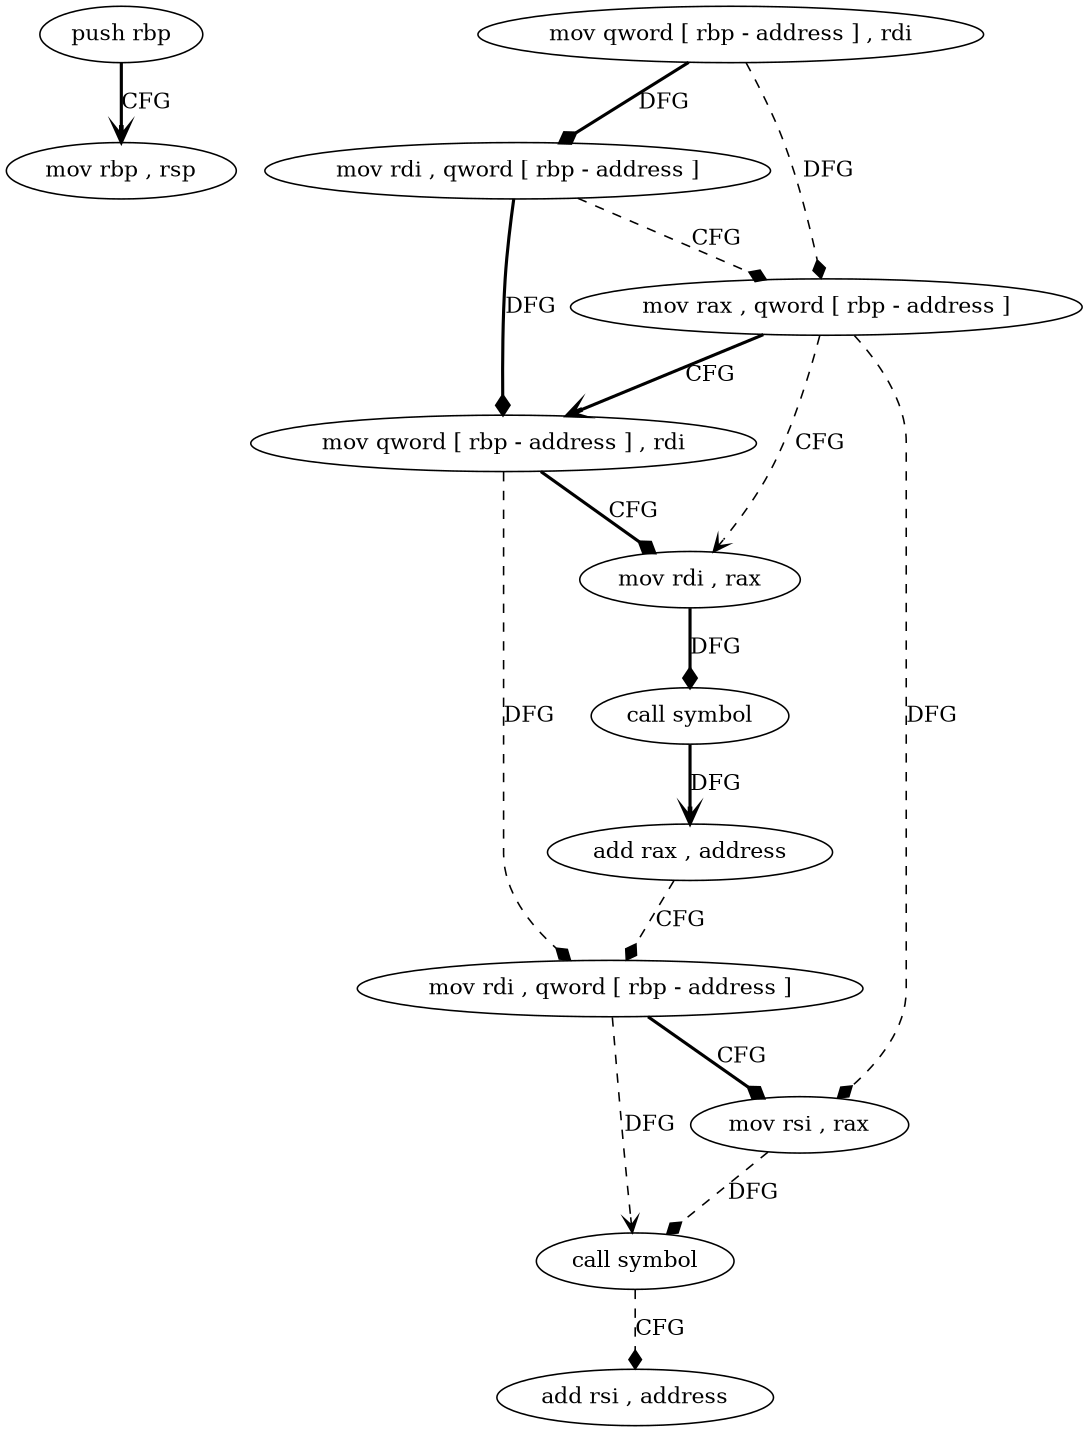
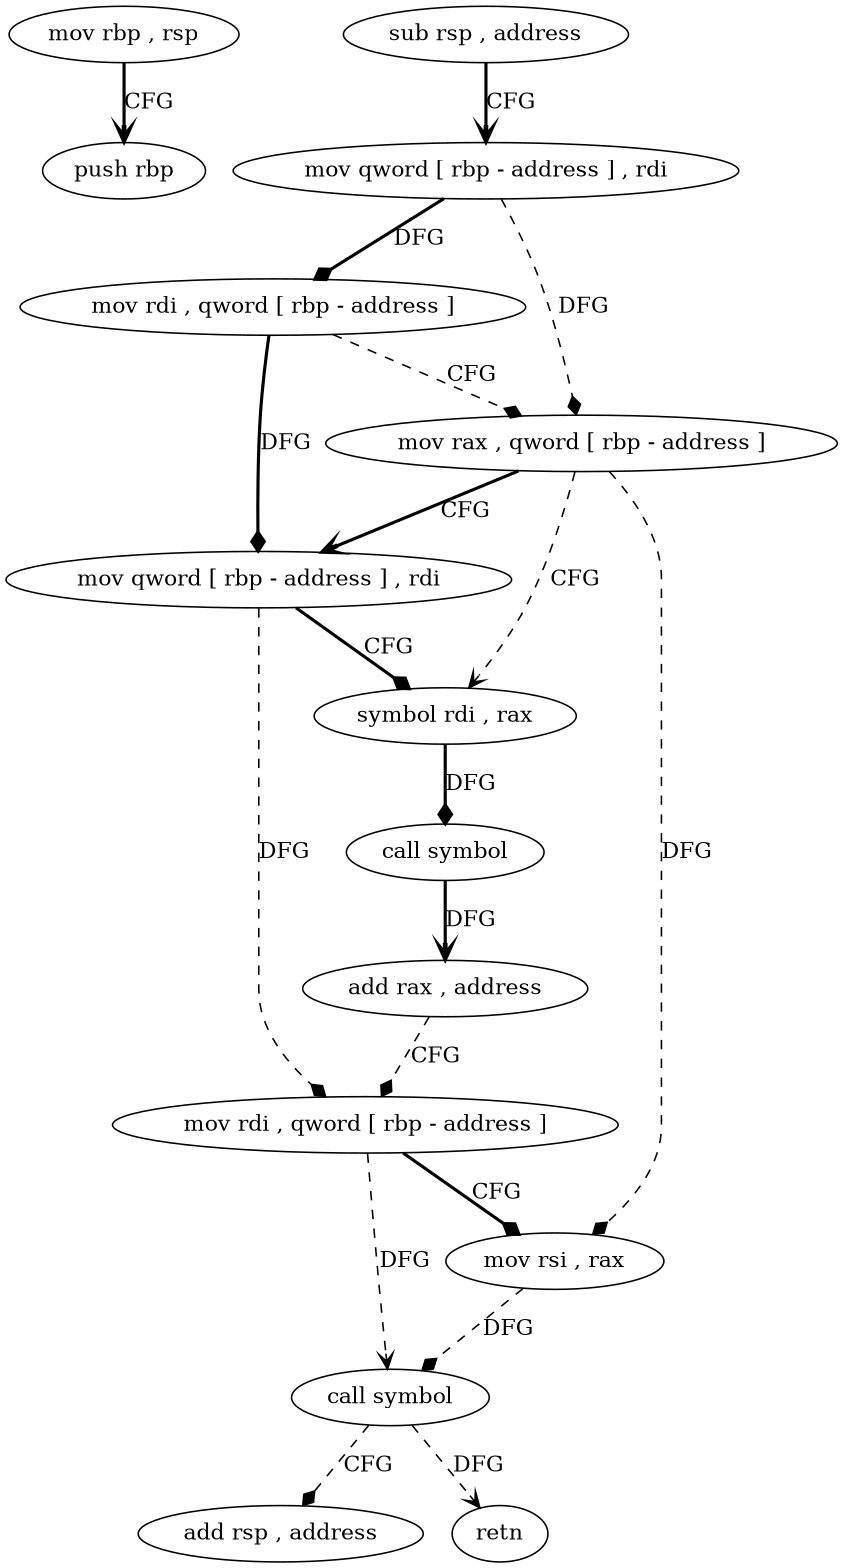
none -> (486, 34)
(121, 95) -> (124, 95)
(690, 580) -> (445, 716)
(635, 1397) -> (281, 1534)
none -> (500, 1534)
